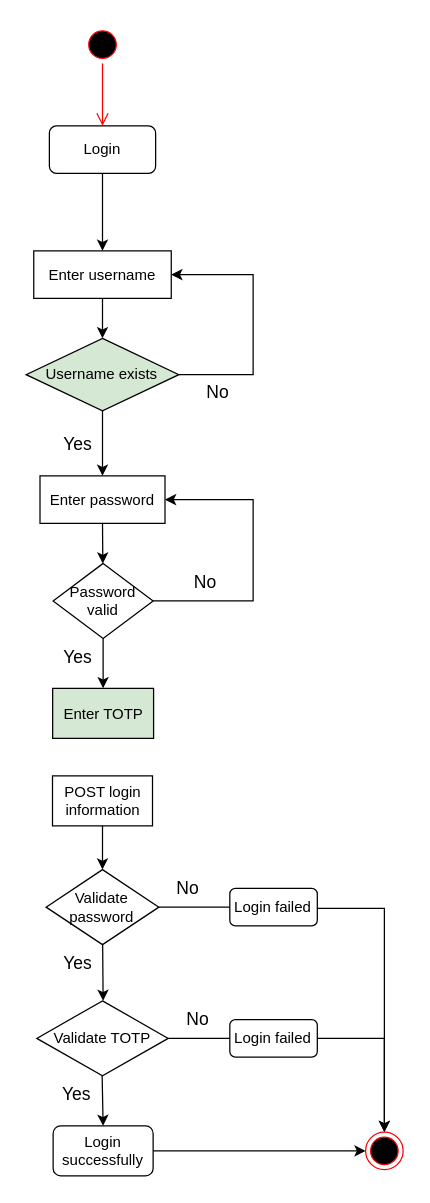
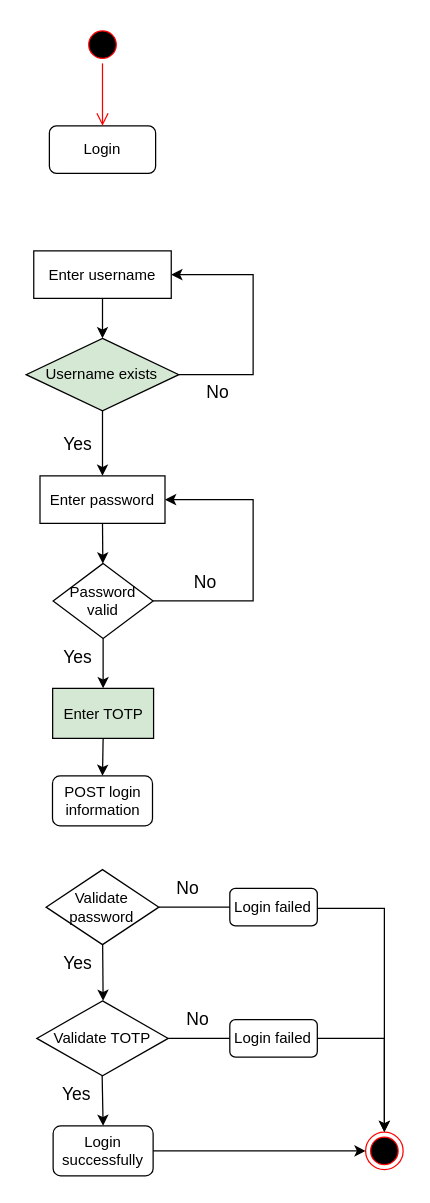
(103, 207) -> none
none -> (103, 752)
(103, 801) -> (103, 801)
(103, 843) -> none
